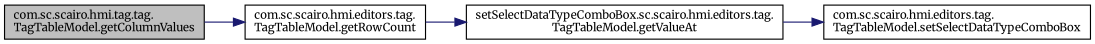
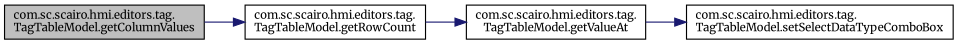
(104, 22) -> (104, 22)
(625, 22) -> (556, 22)
